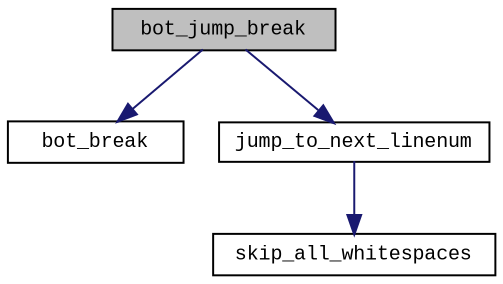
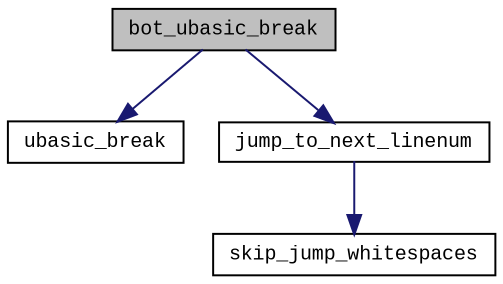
(224, 30) -> (224, 30)
(96, 142) -> (96, 142)
(354, 255) -> (354, 255)
